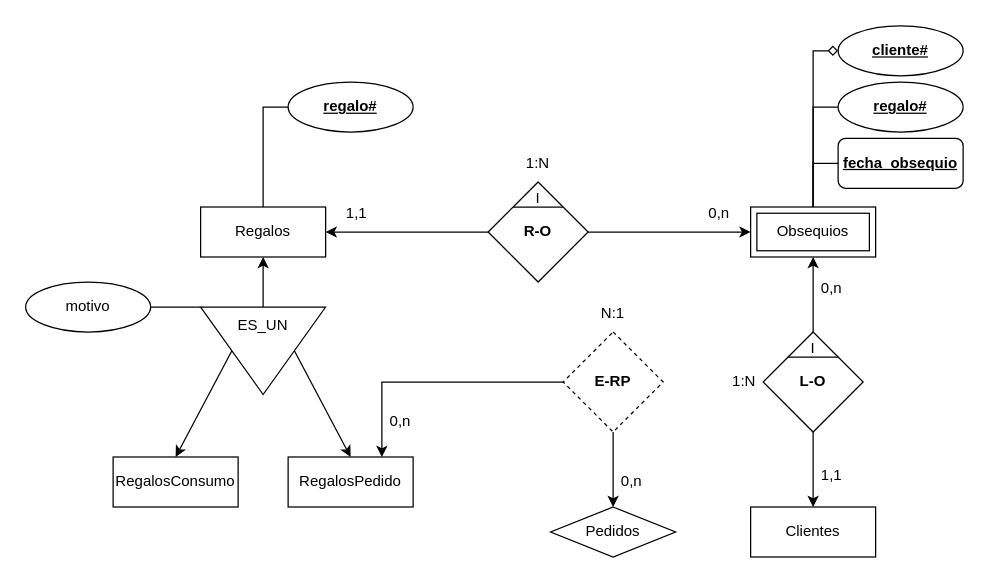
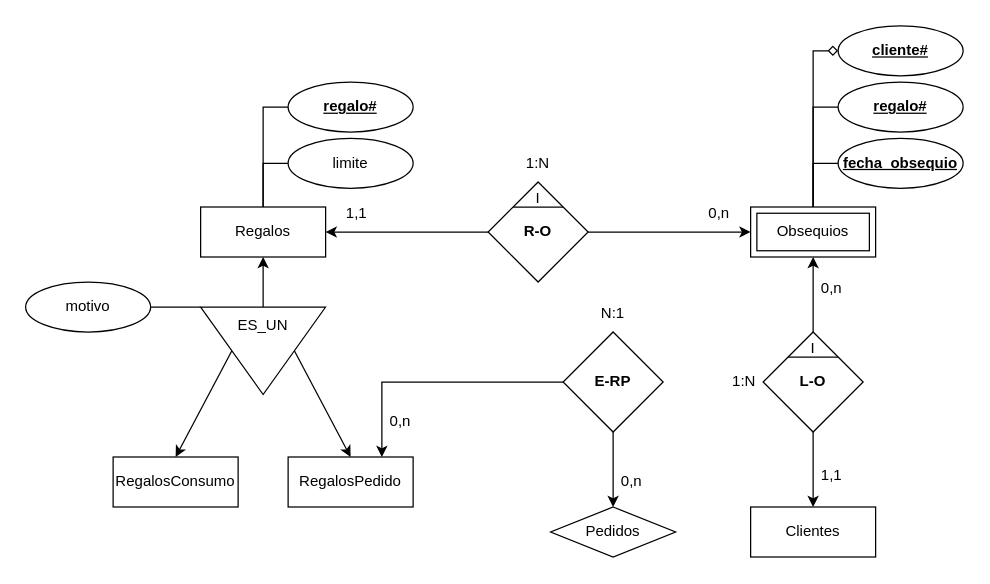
none -> (276, 163)
none -> (351, 163)
(901, 163) -> (901, 163)
(613, 382) -> (613, 382)
